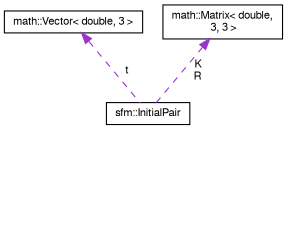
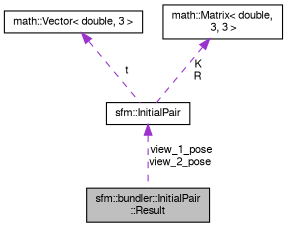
none -> (148, 205)
